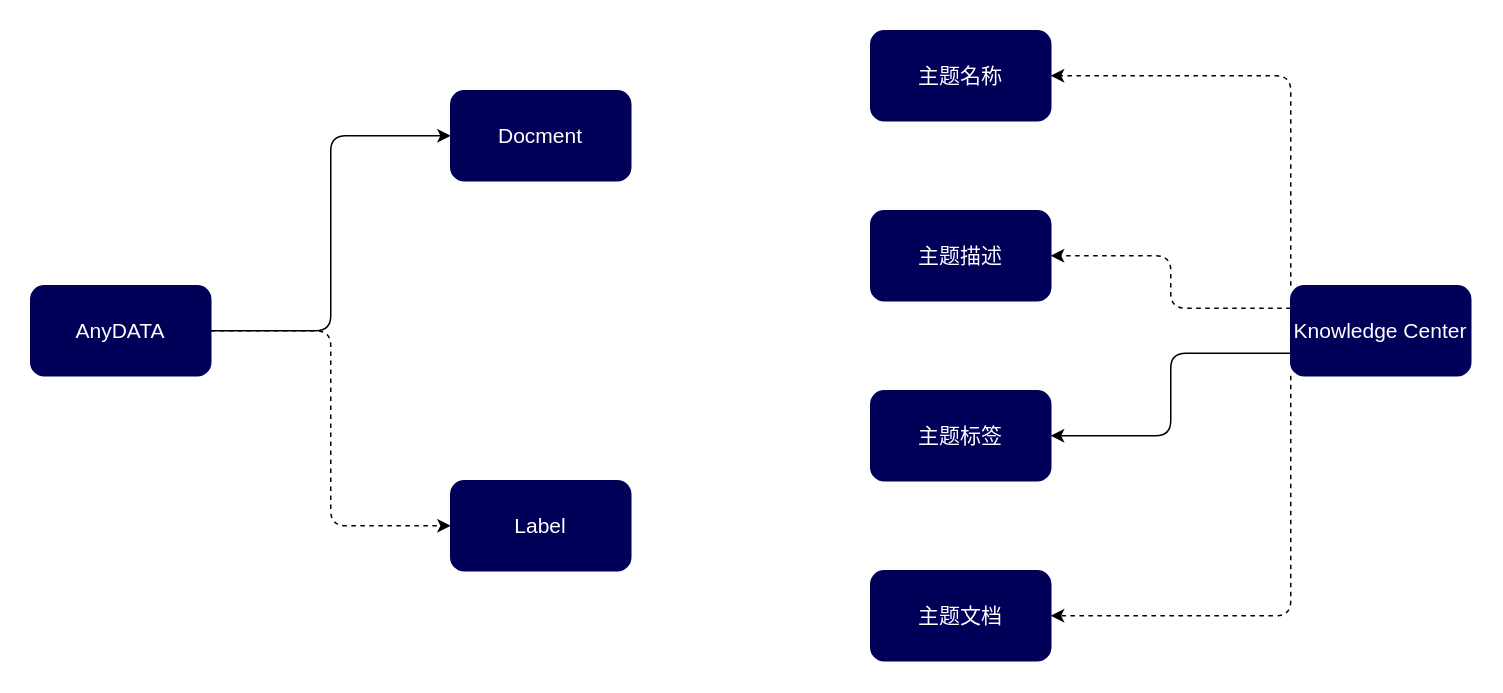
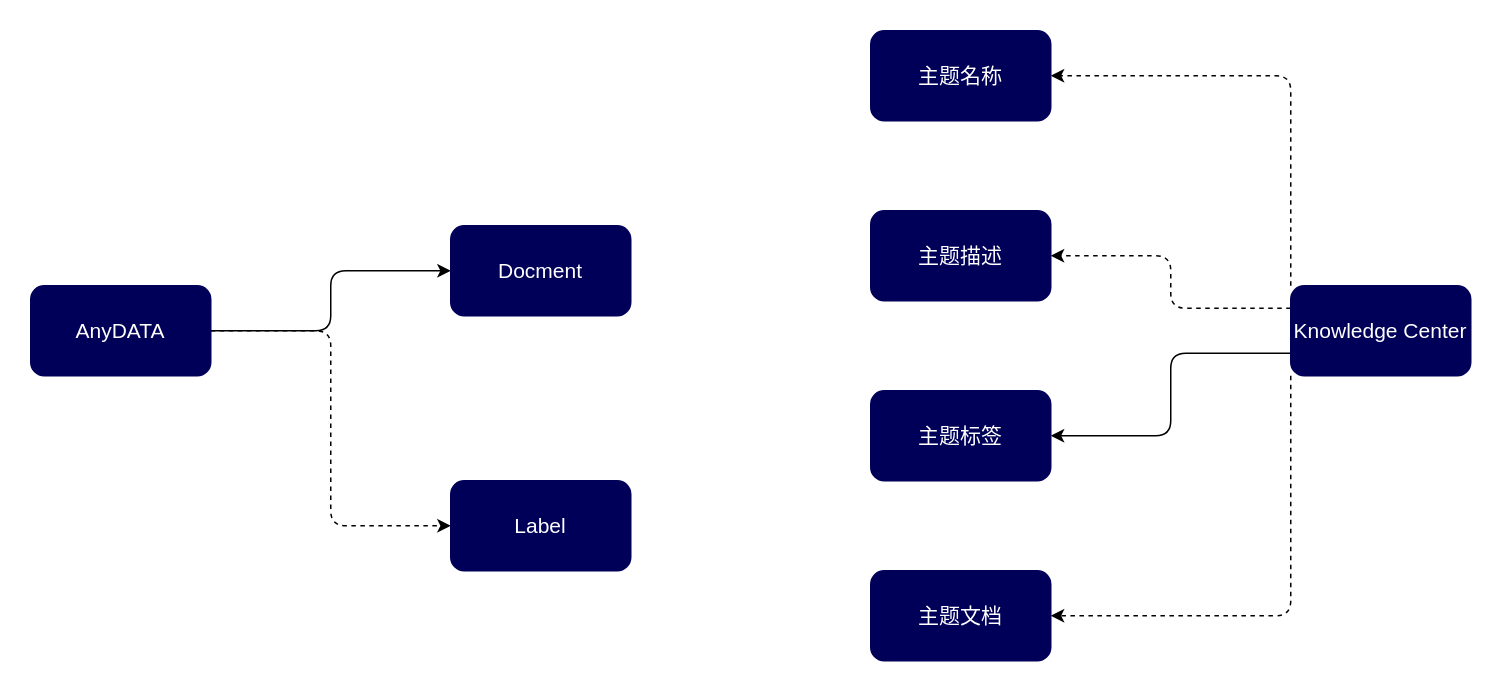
(541, 136) -> (541, 271)
